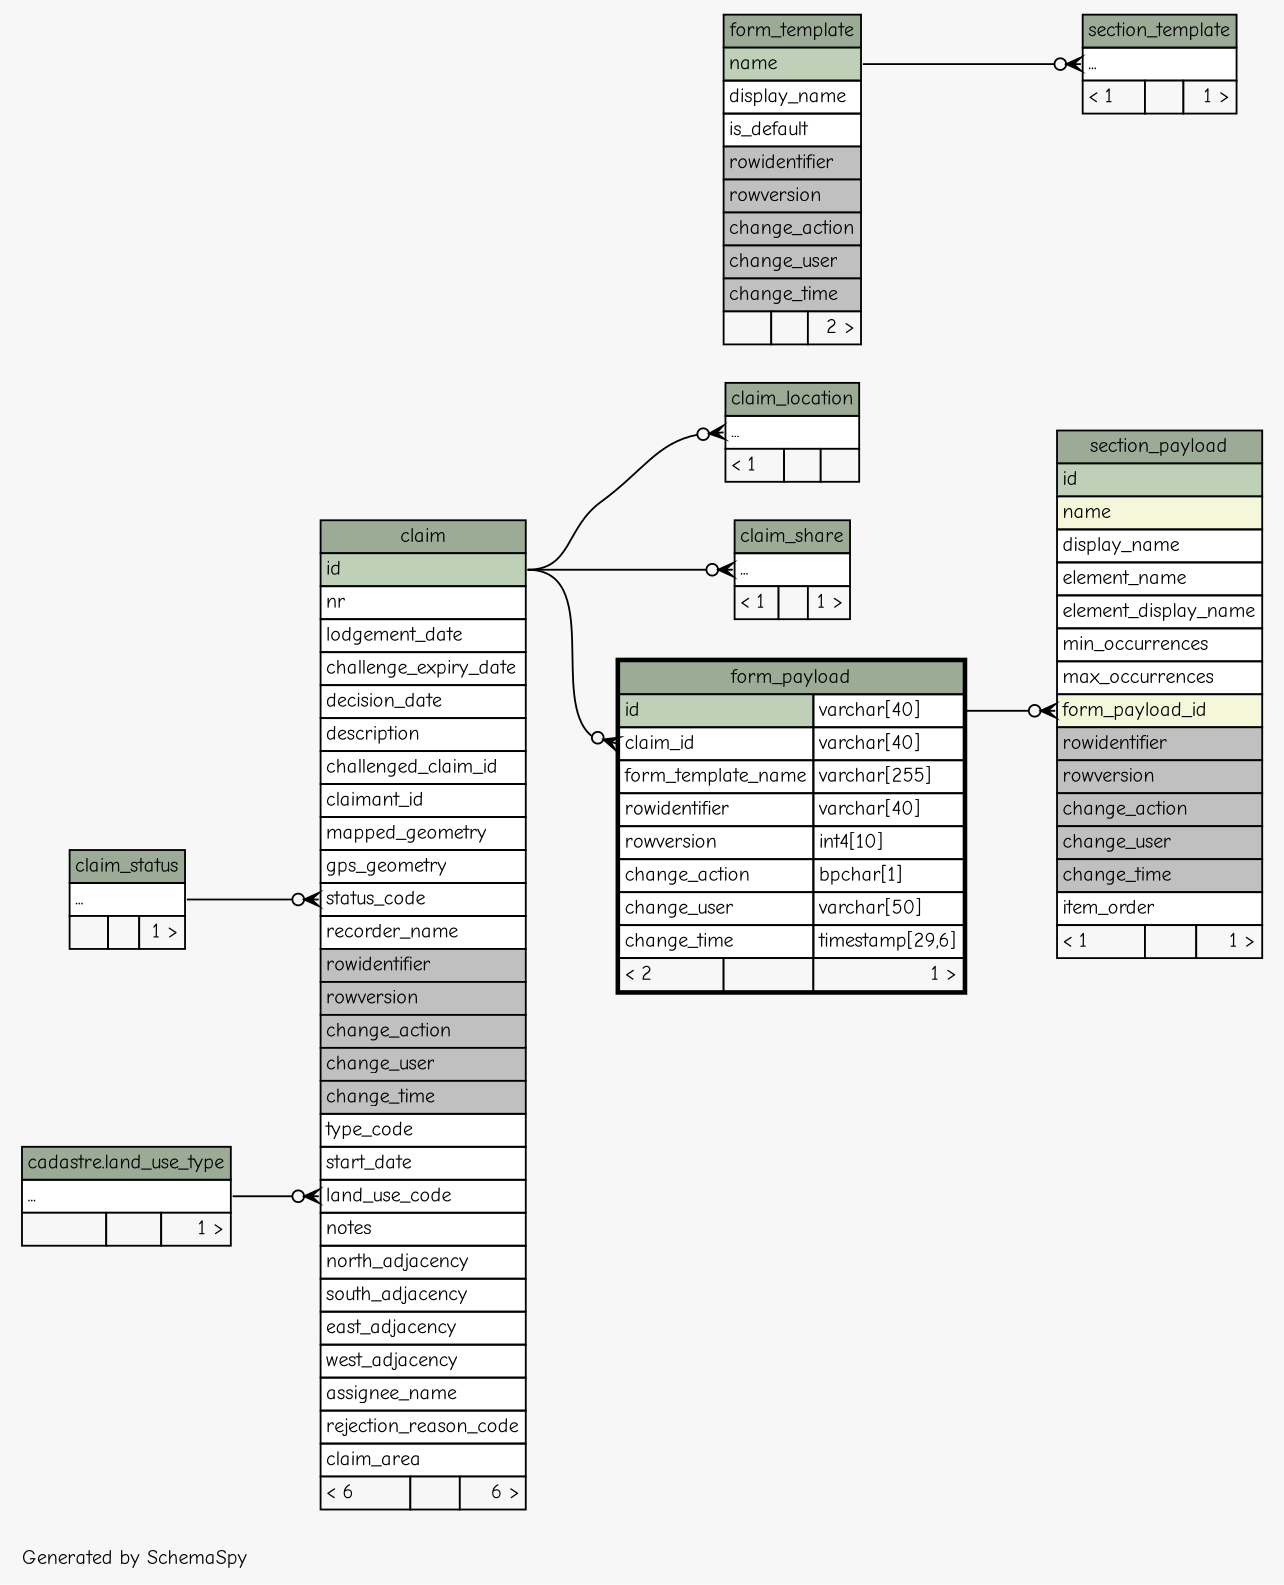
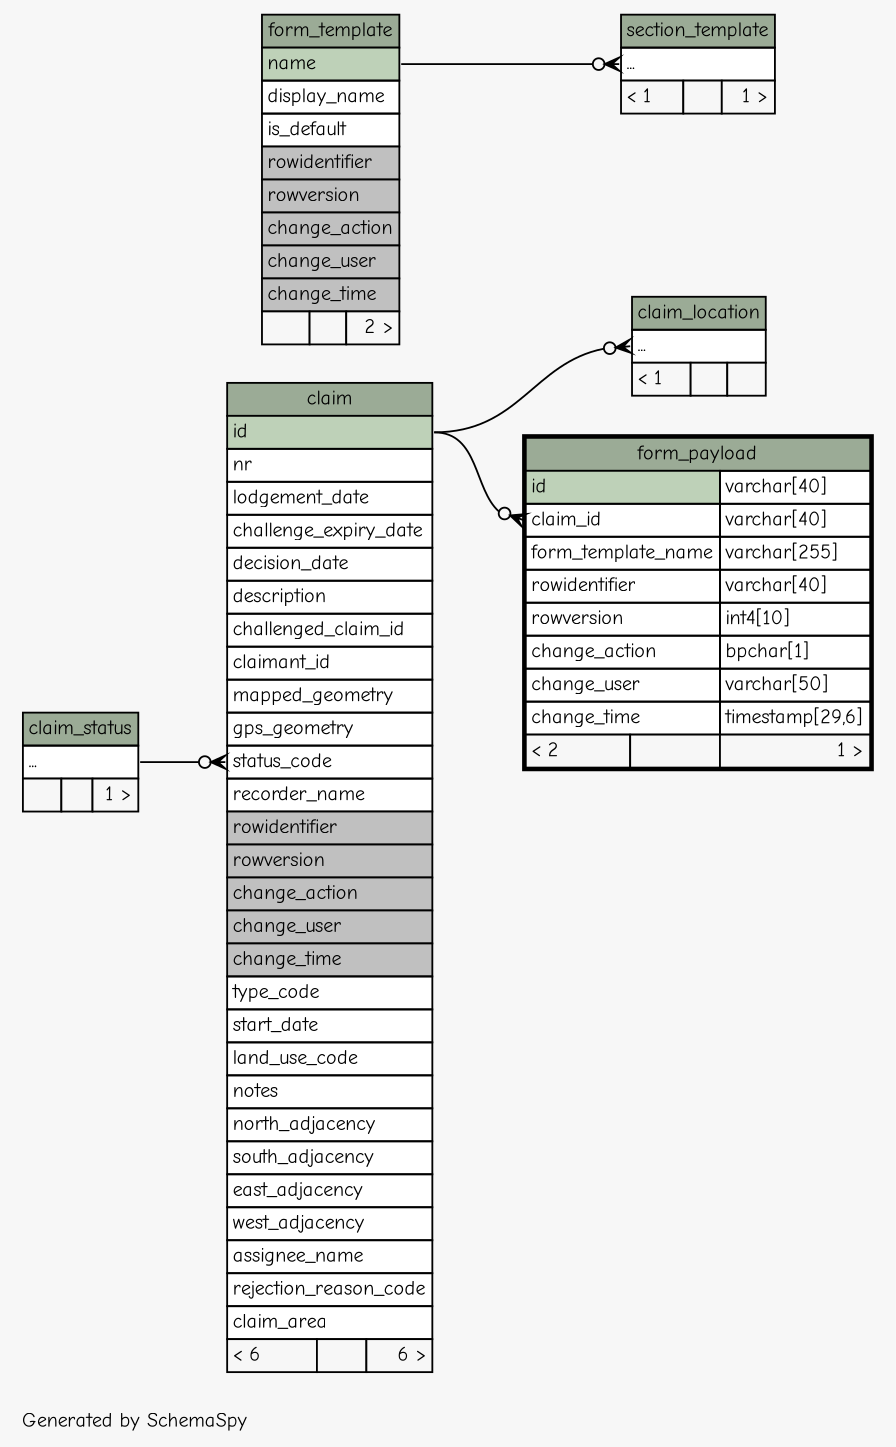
(791, 570) -> none
(1160, 694) -> none
(126, 1196) -> none
